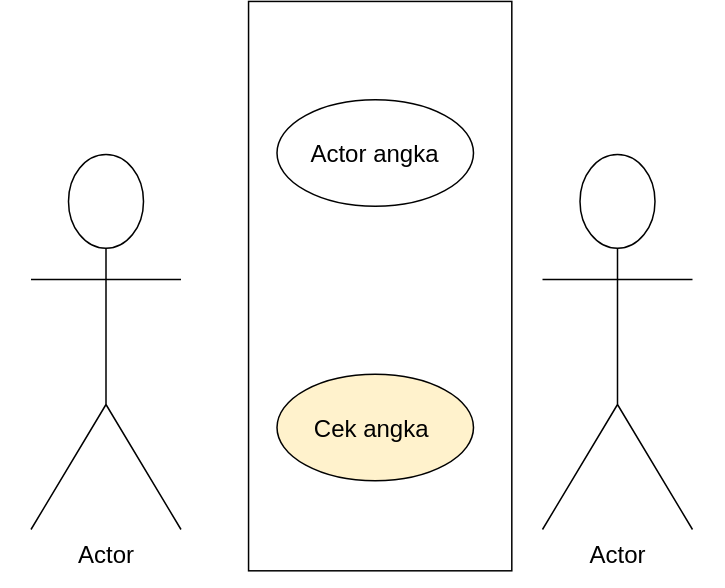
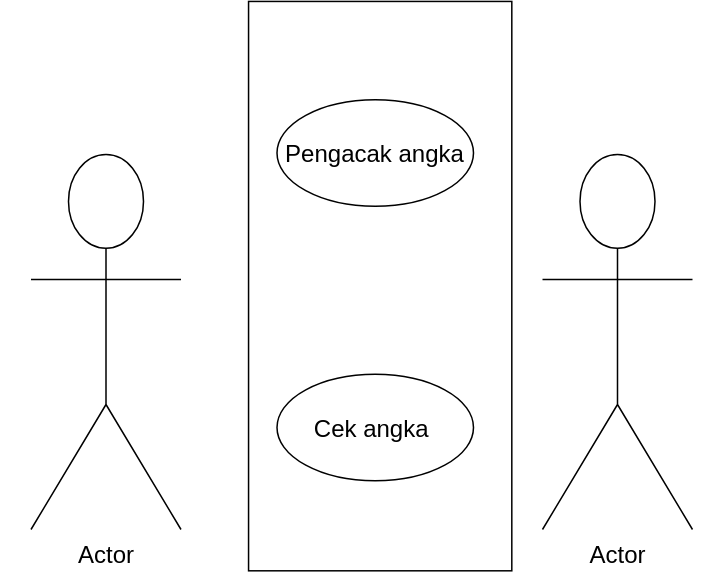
(375, 154) -> (375, 154)
(375, 428) -> (375, 428)
